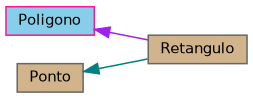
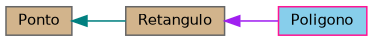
(129, 36) -> (259, 21)
